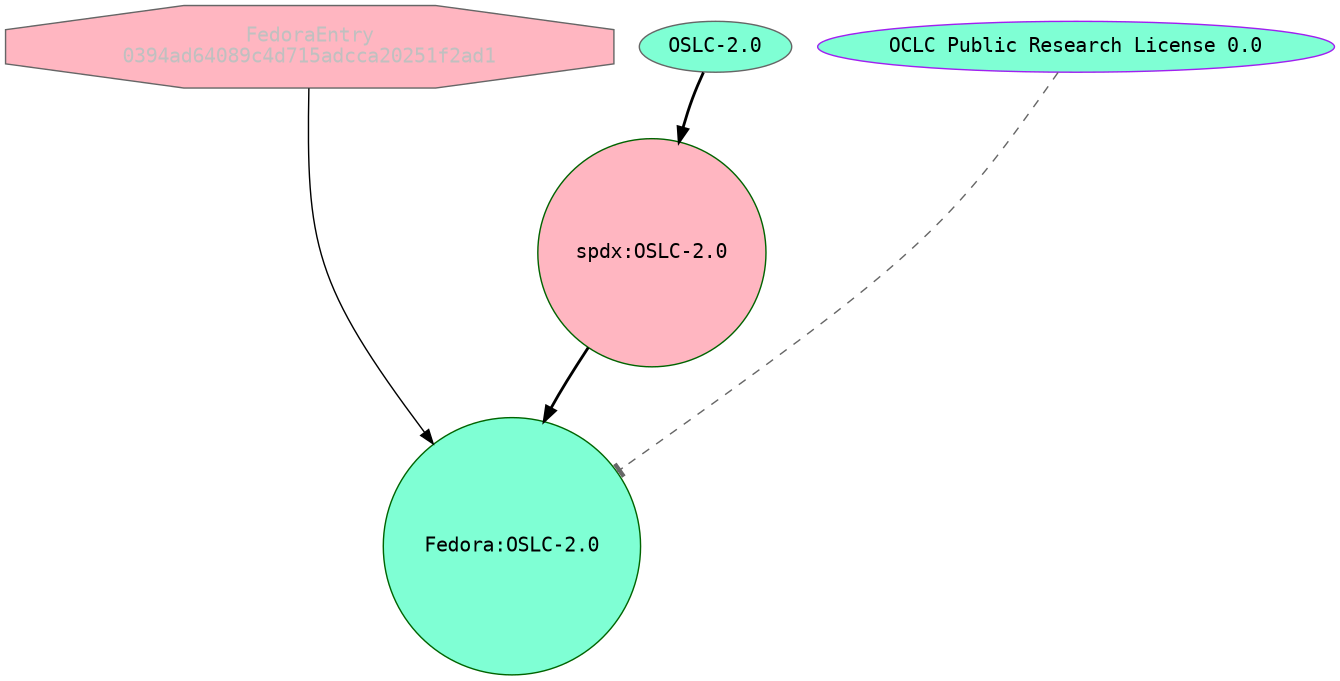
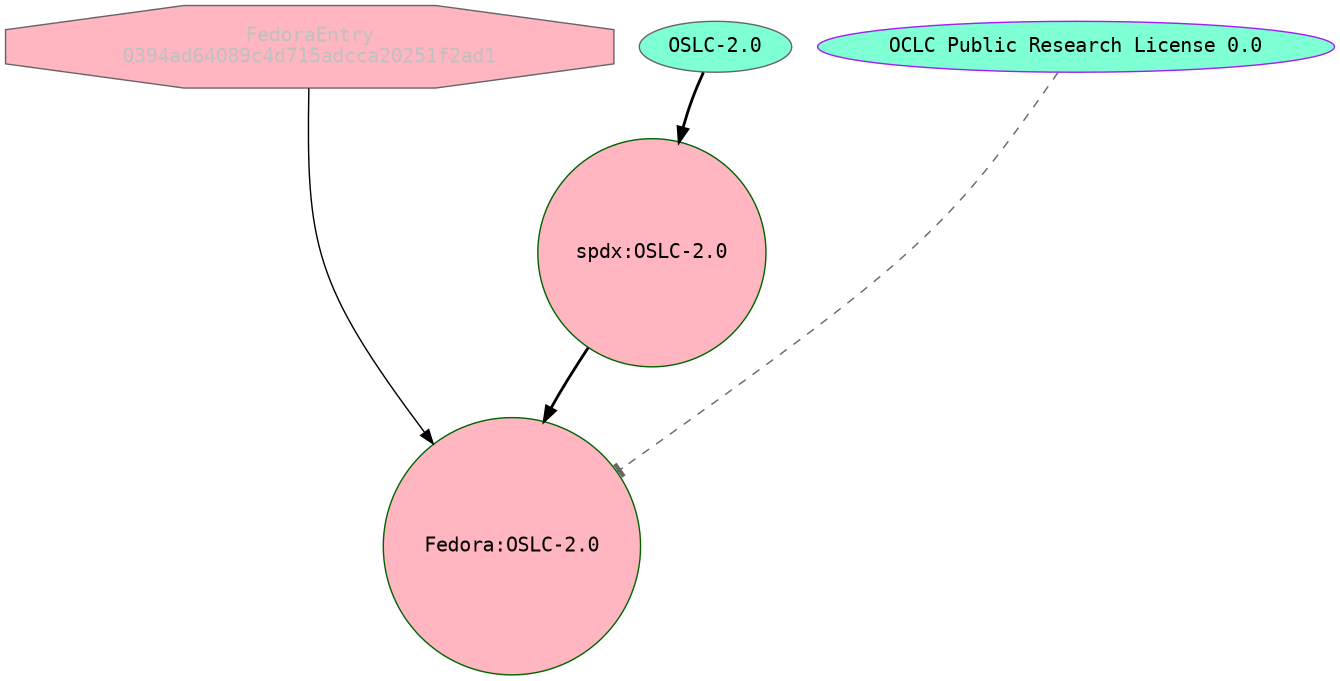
(512, 546) -> (512, 546)
